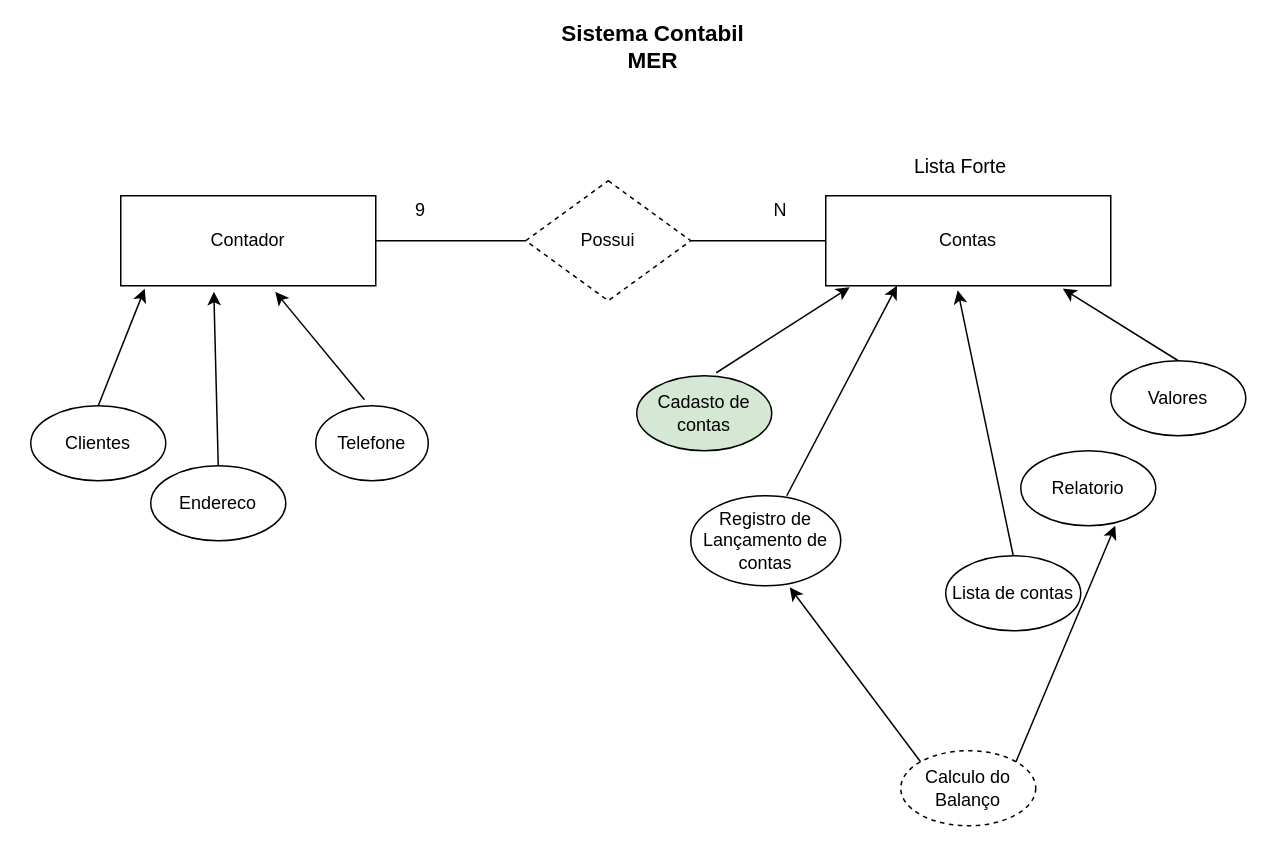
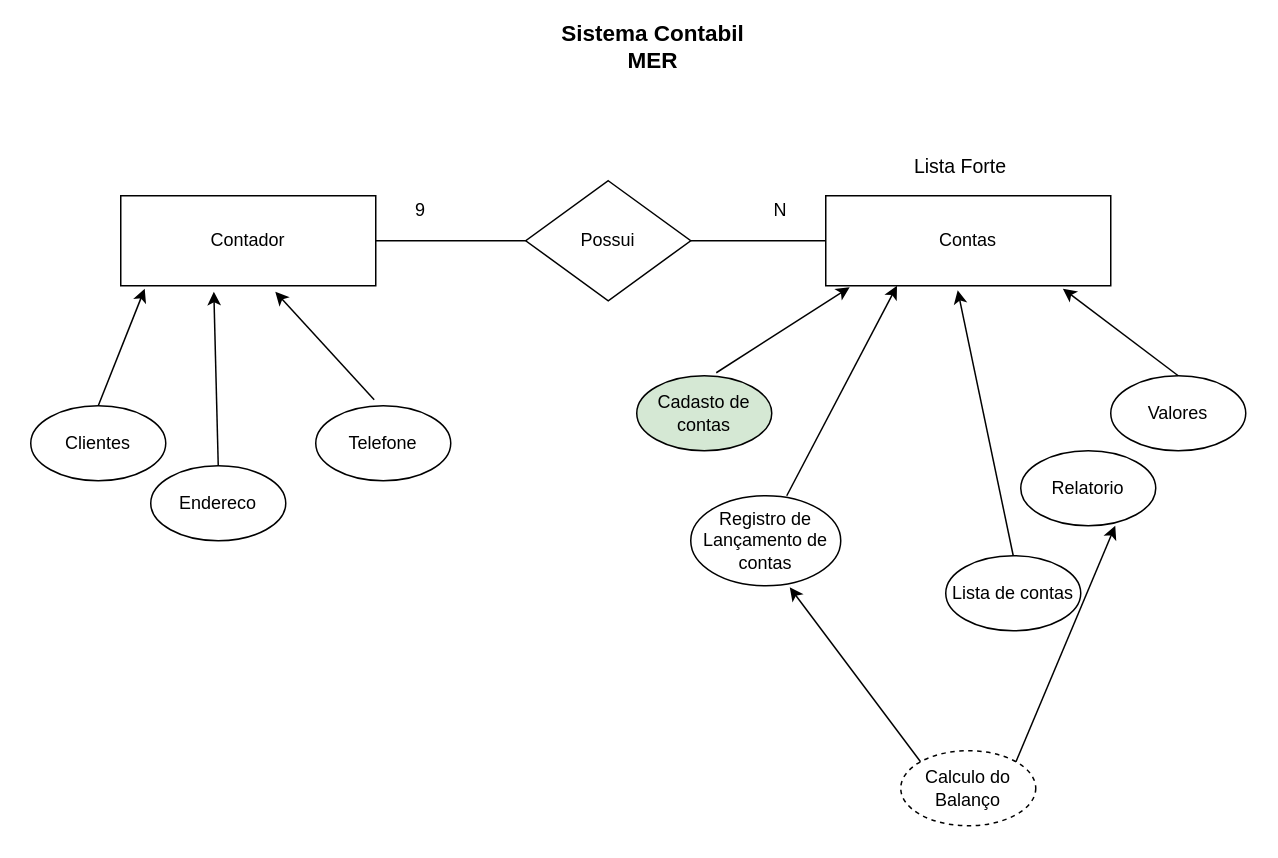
(608, 241) -> (608, 241)
(1178, 398) -> (1178, 413)
(372, 443) -> (383, 443)
